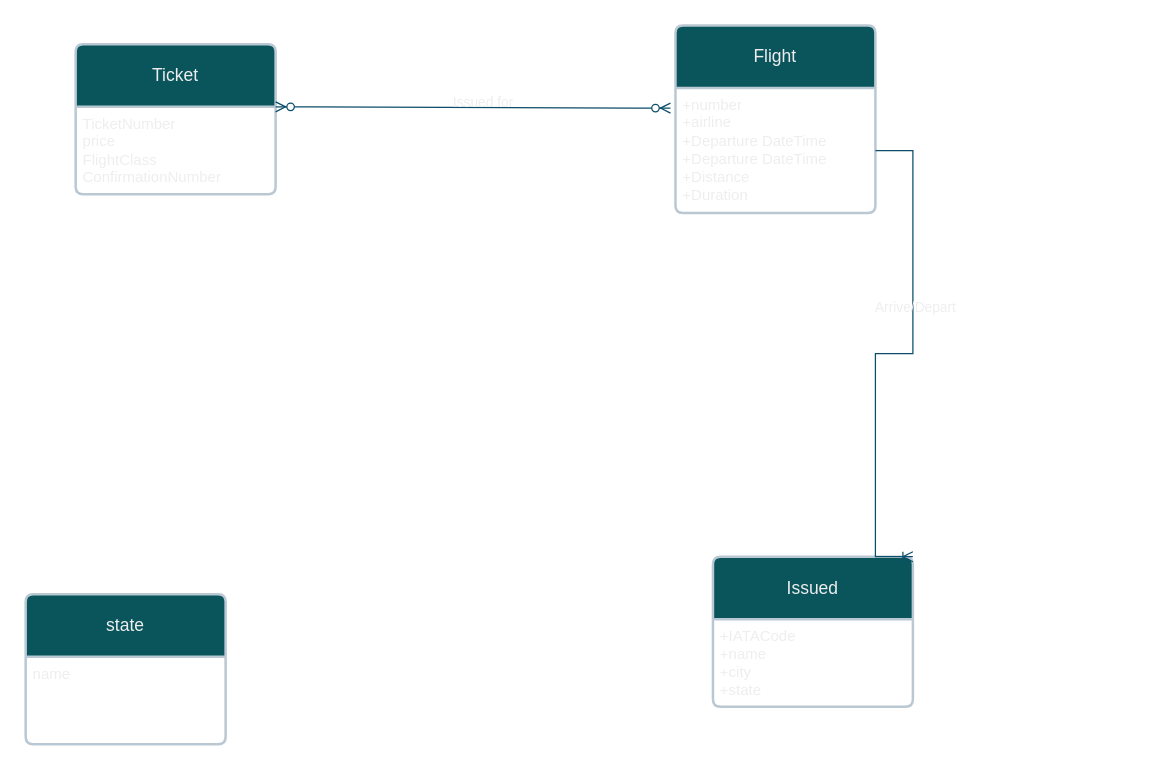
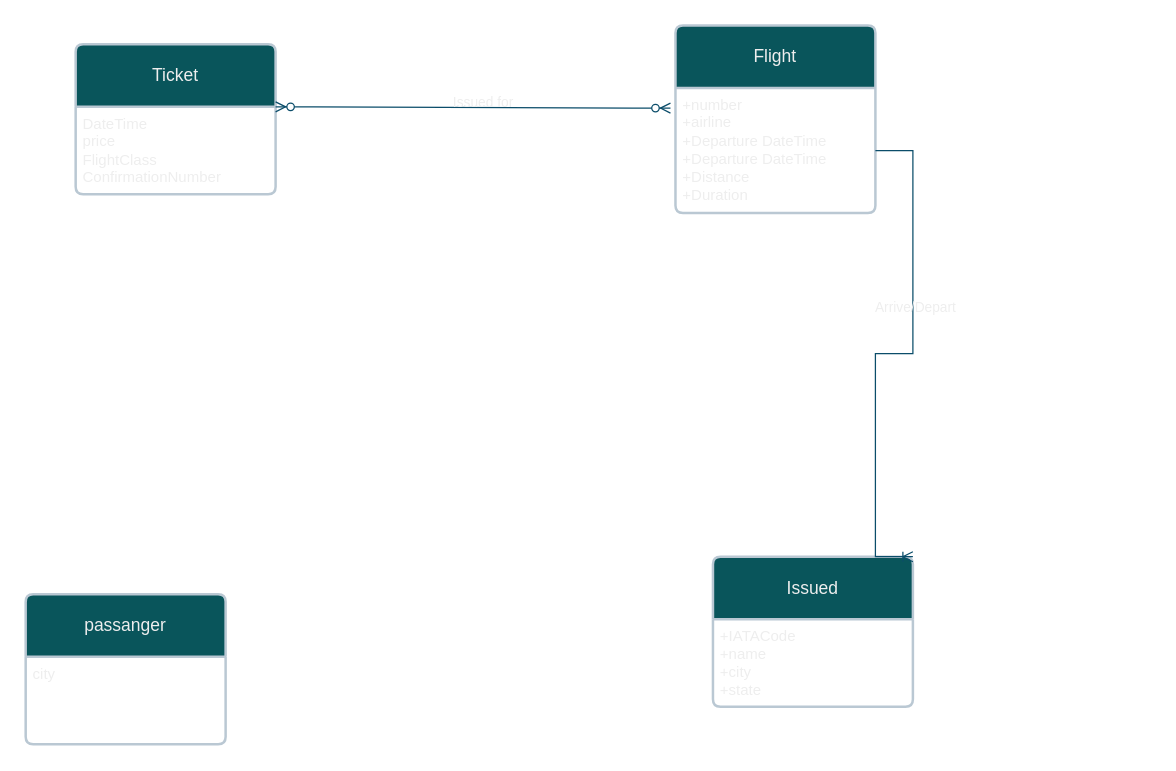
(155, 152) -> (155, 152)
(126, 626) -> (126, 626)
(50, 675) -> (48, 675)
